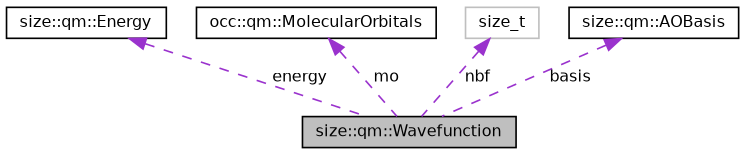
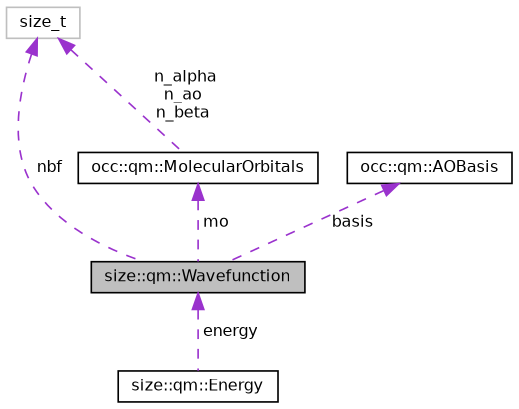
(654, 23) -> (430, 168)
(256, 80) -> (198, 340)
none -> (127, 101)
